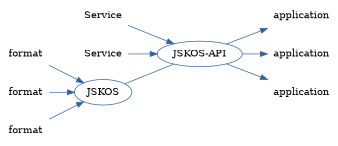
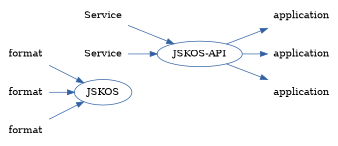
(149, 74) -> none
